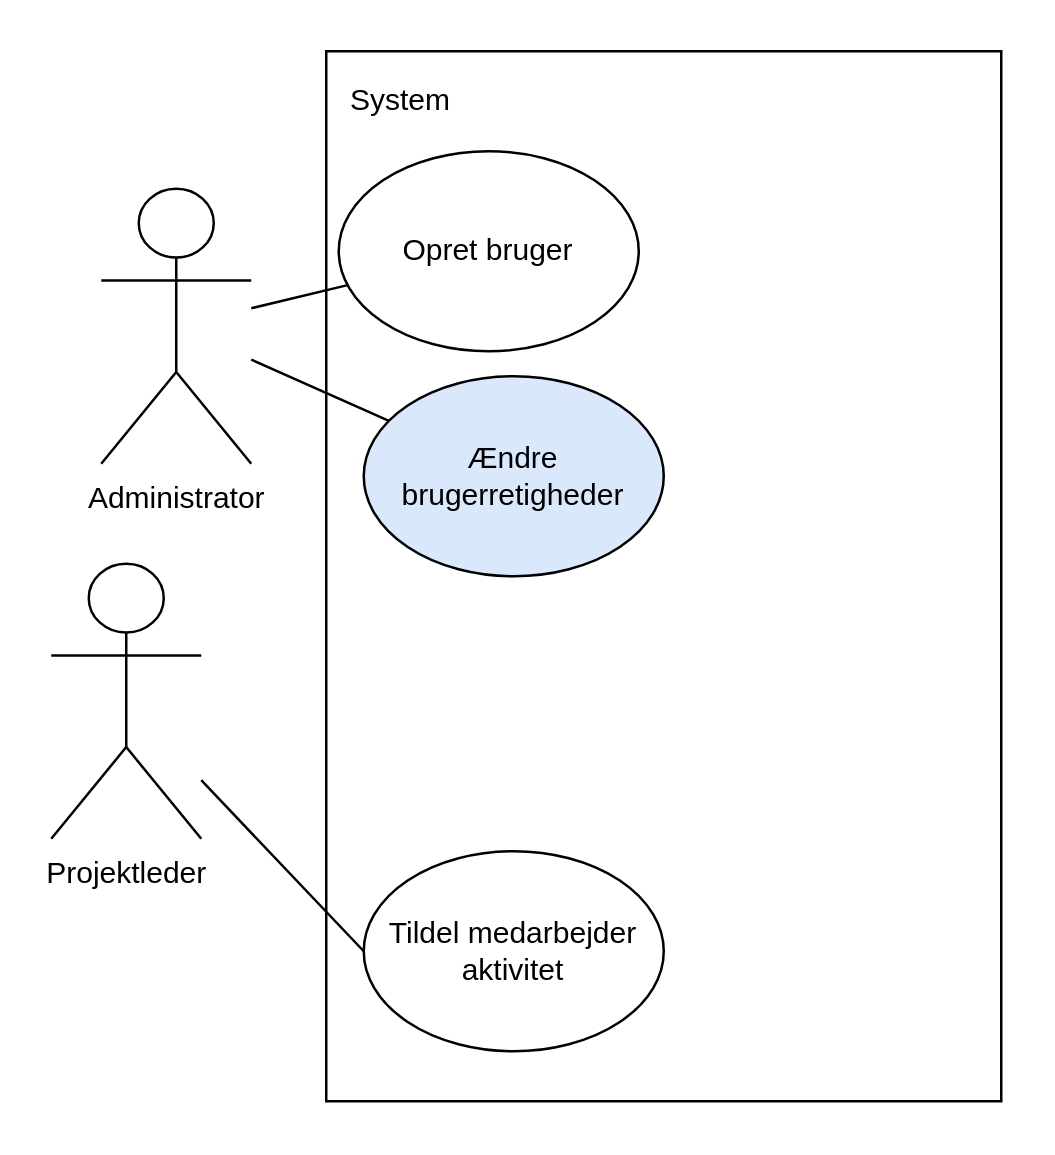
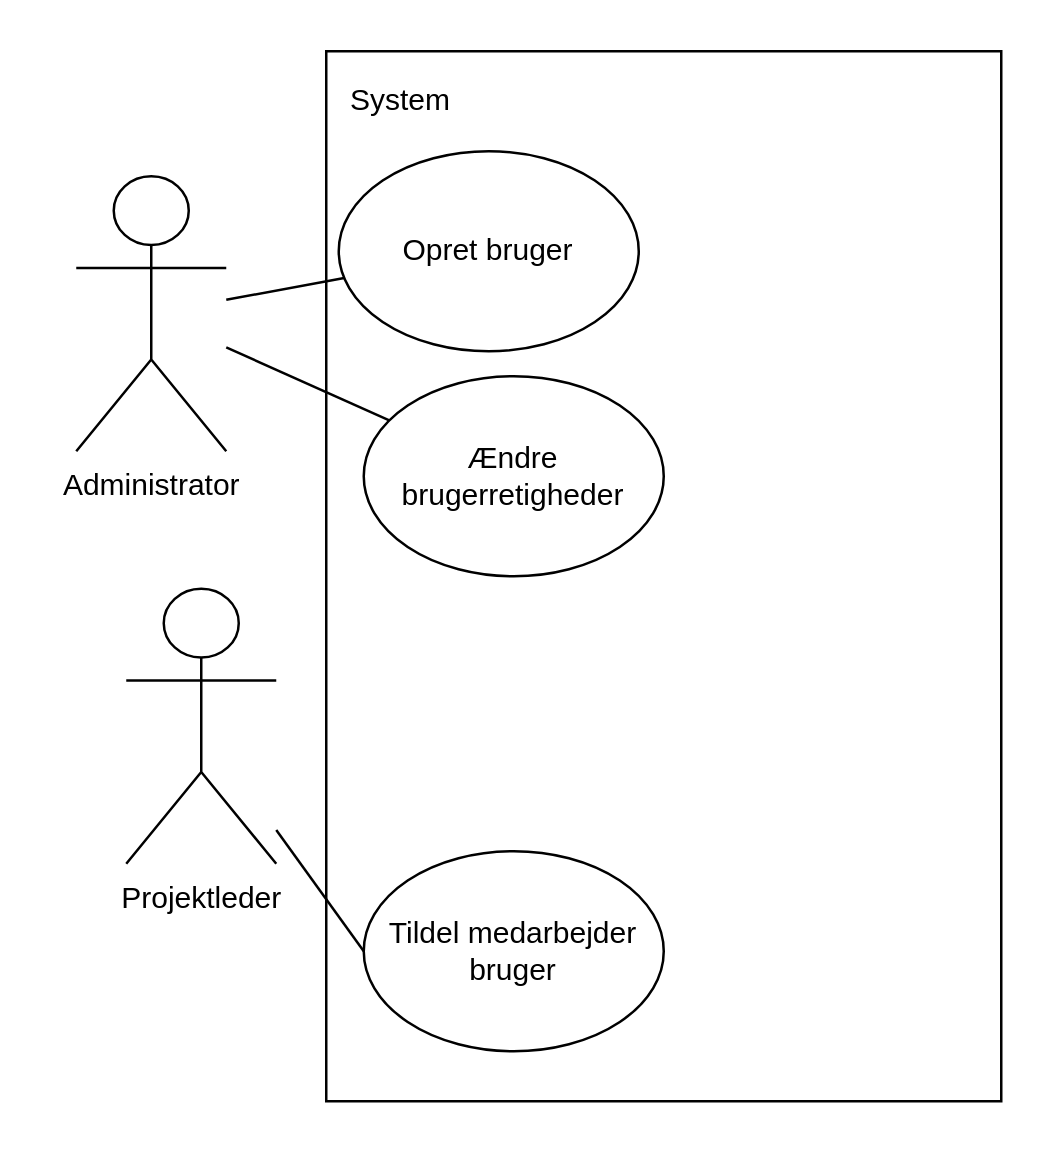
(176, 326) -> (151, 314)
(514, 476) -> (514, 476)
(126, 701) -> (201, 726)
(514, 951) -> (514, 951)
